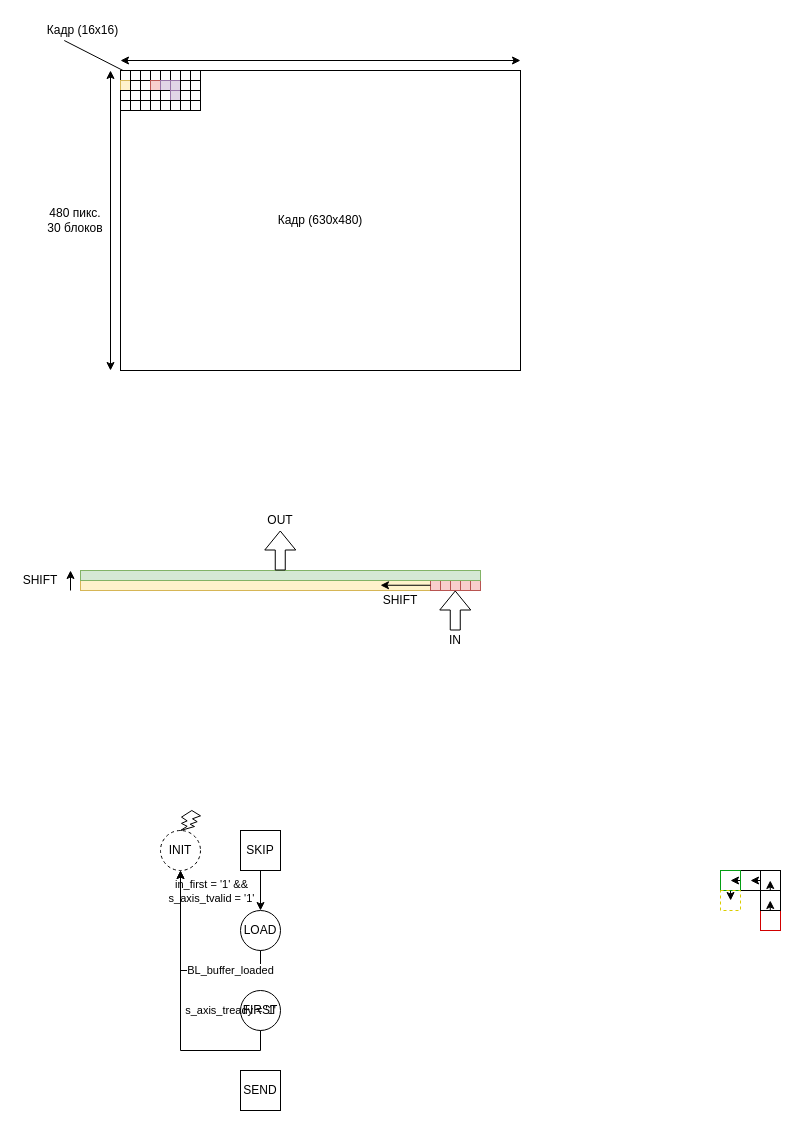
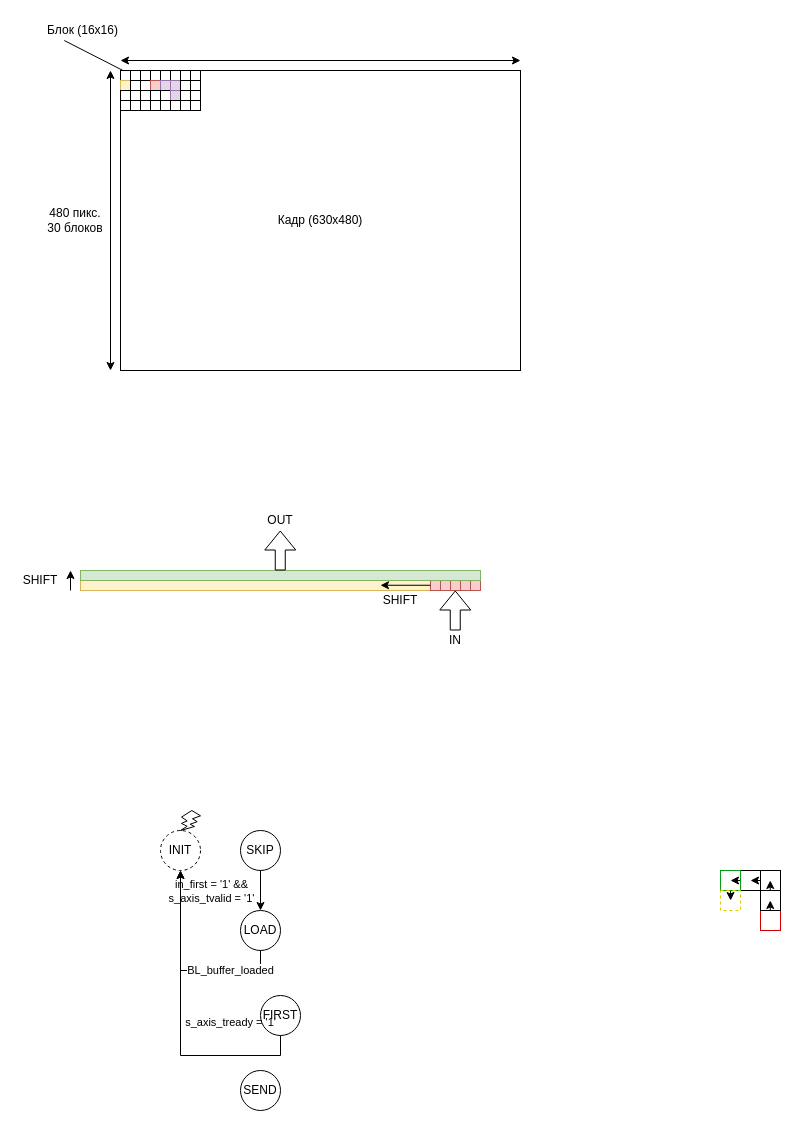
(83, 31) -> (83, 31)
(261, 851) -> (261, 851)
(261, 1011) -> (281, 1016)
(261, 1091) -> (261, 1091)
